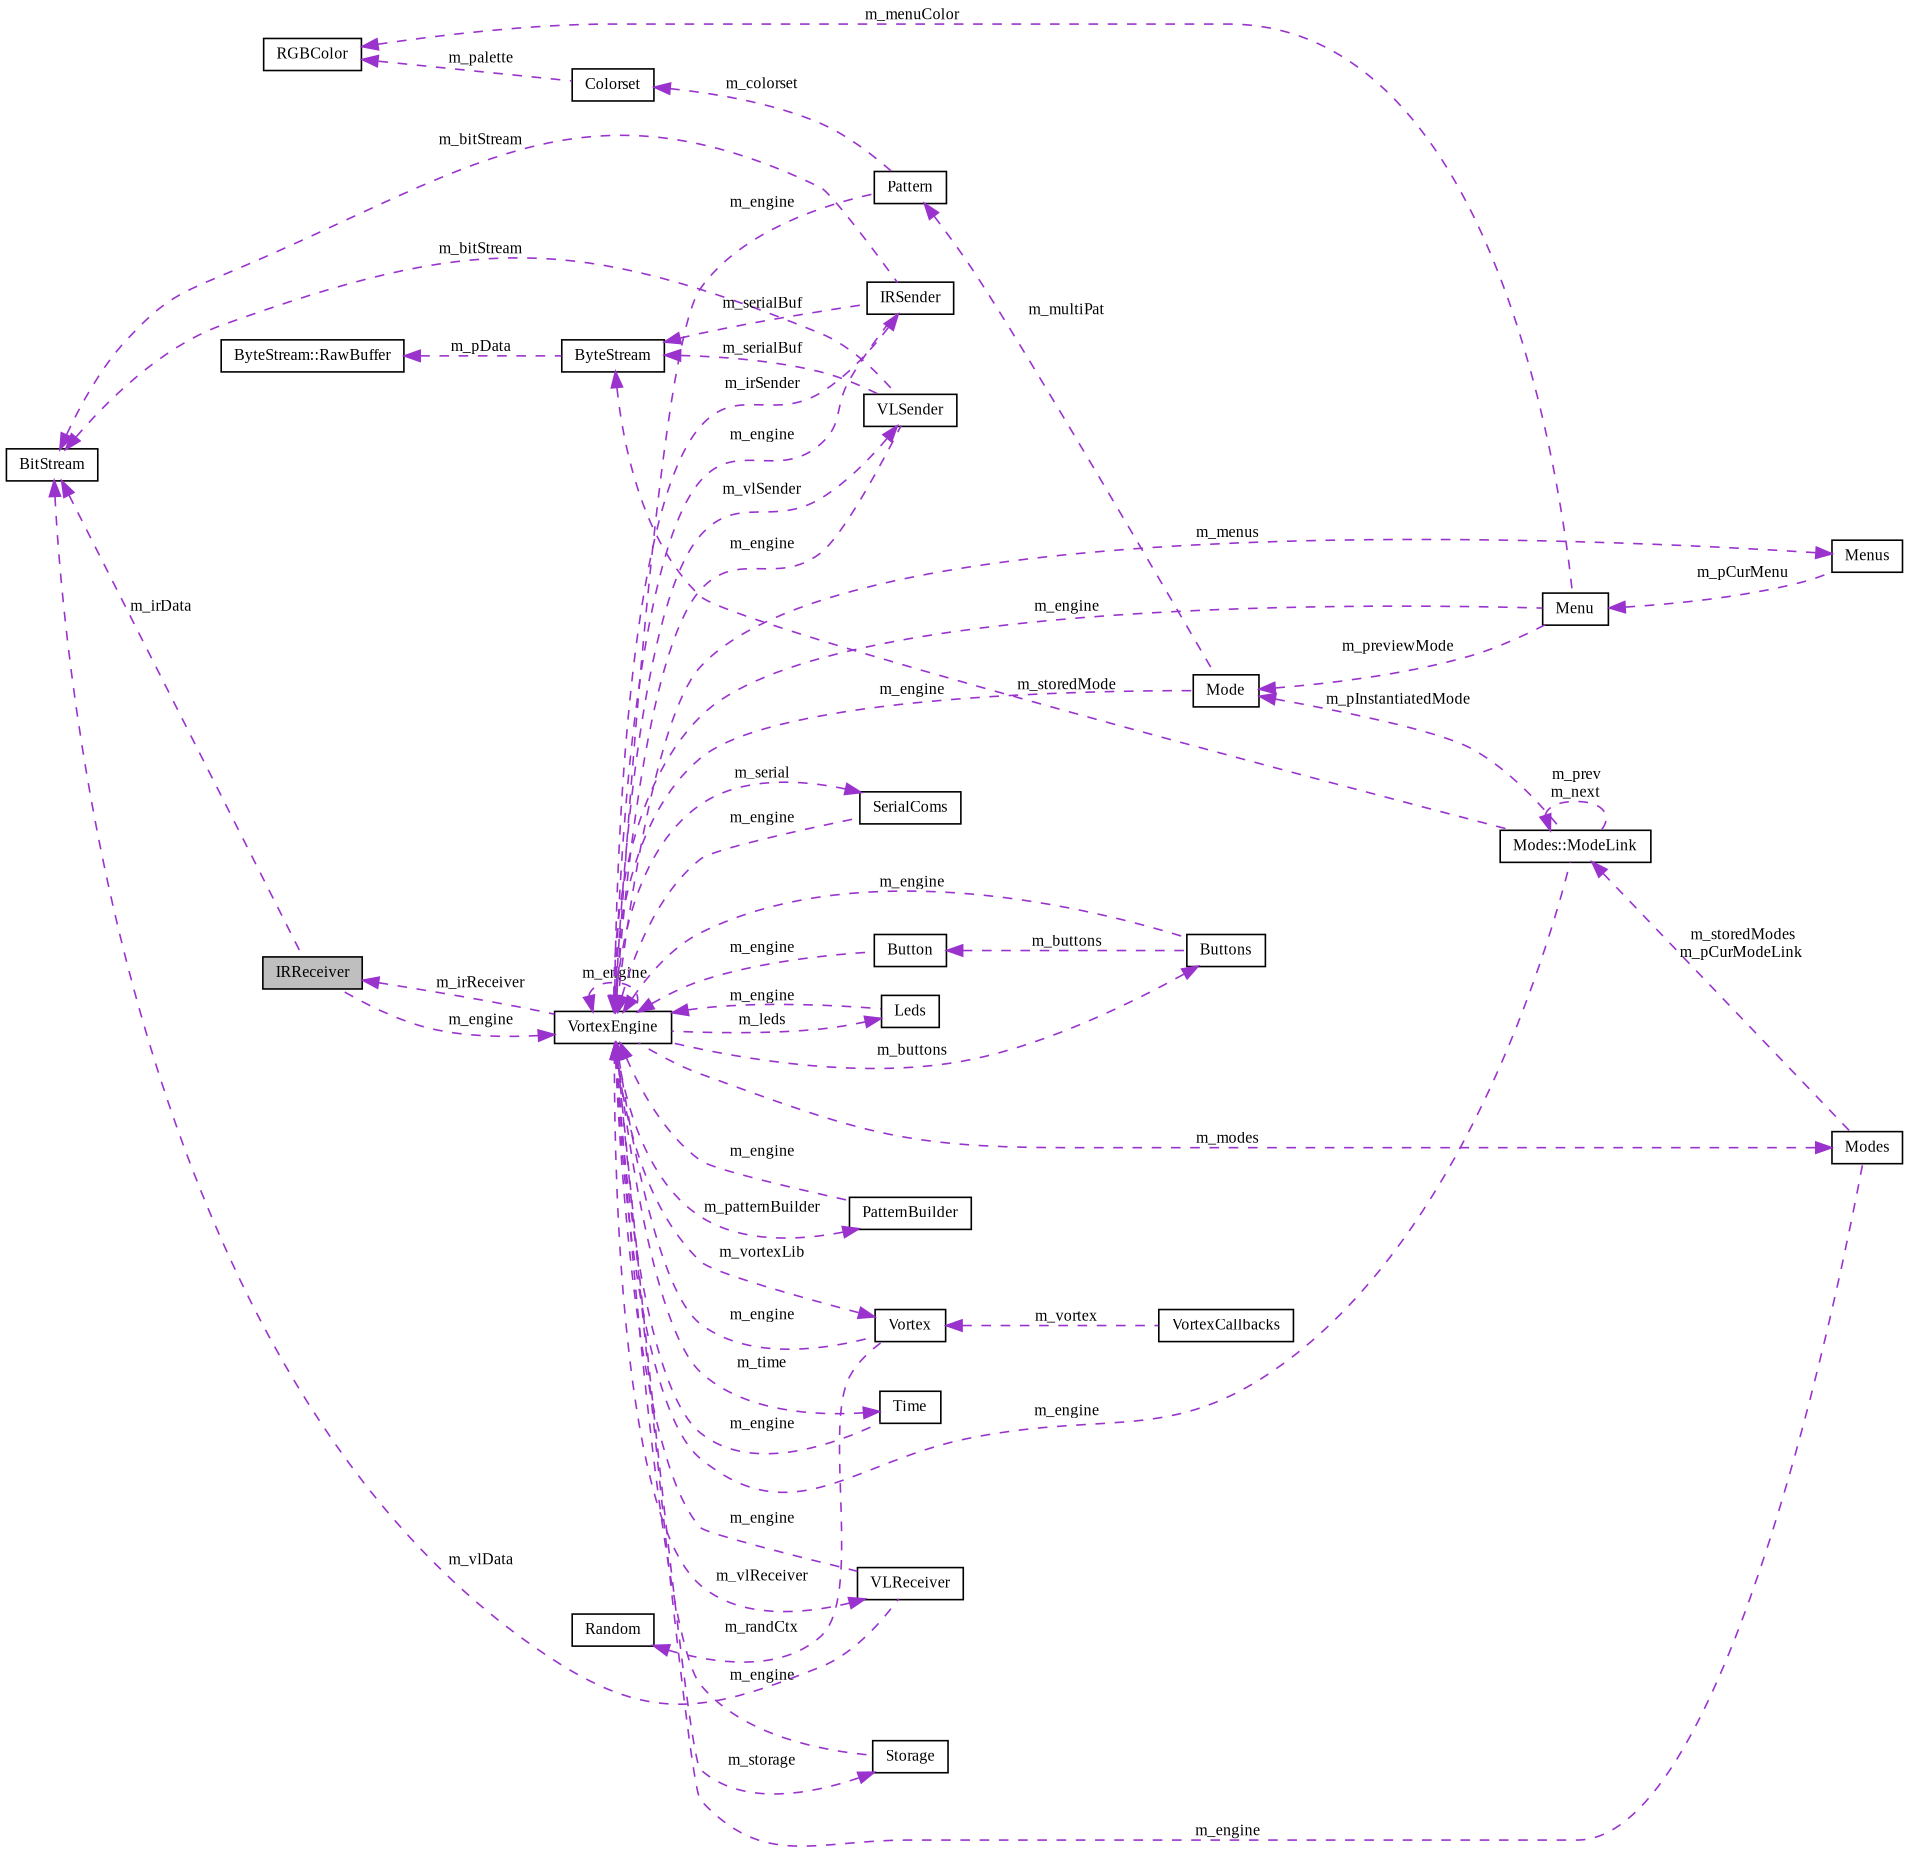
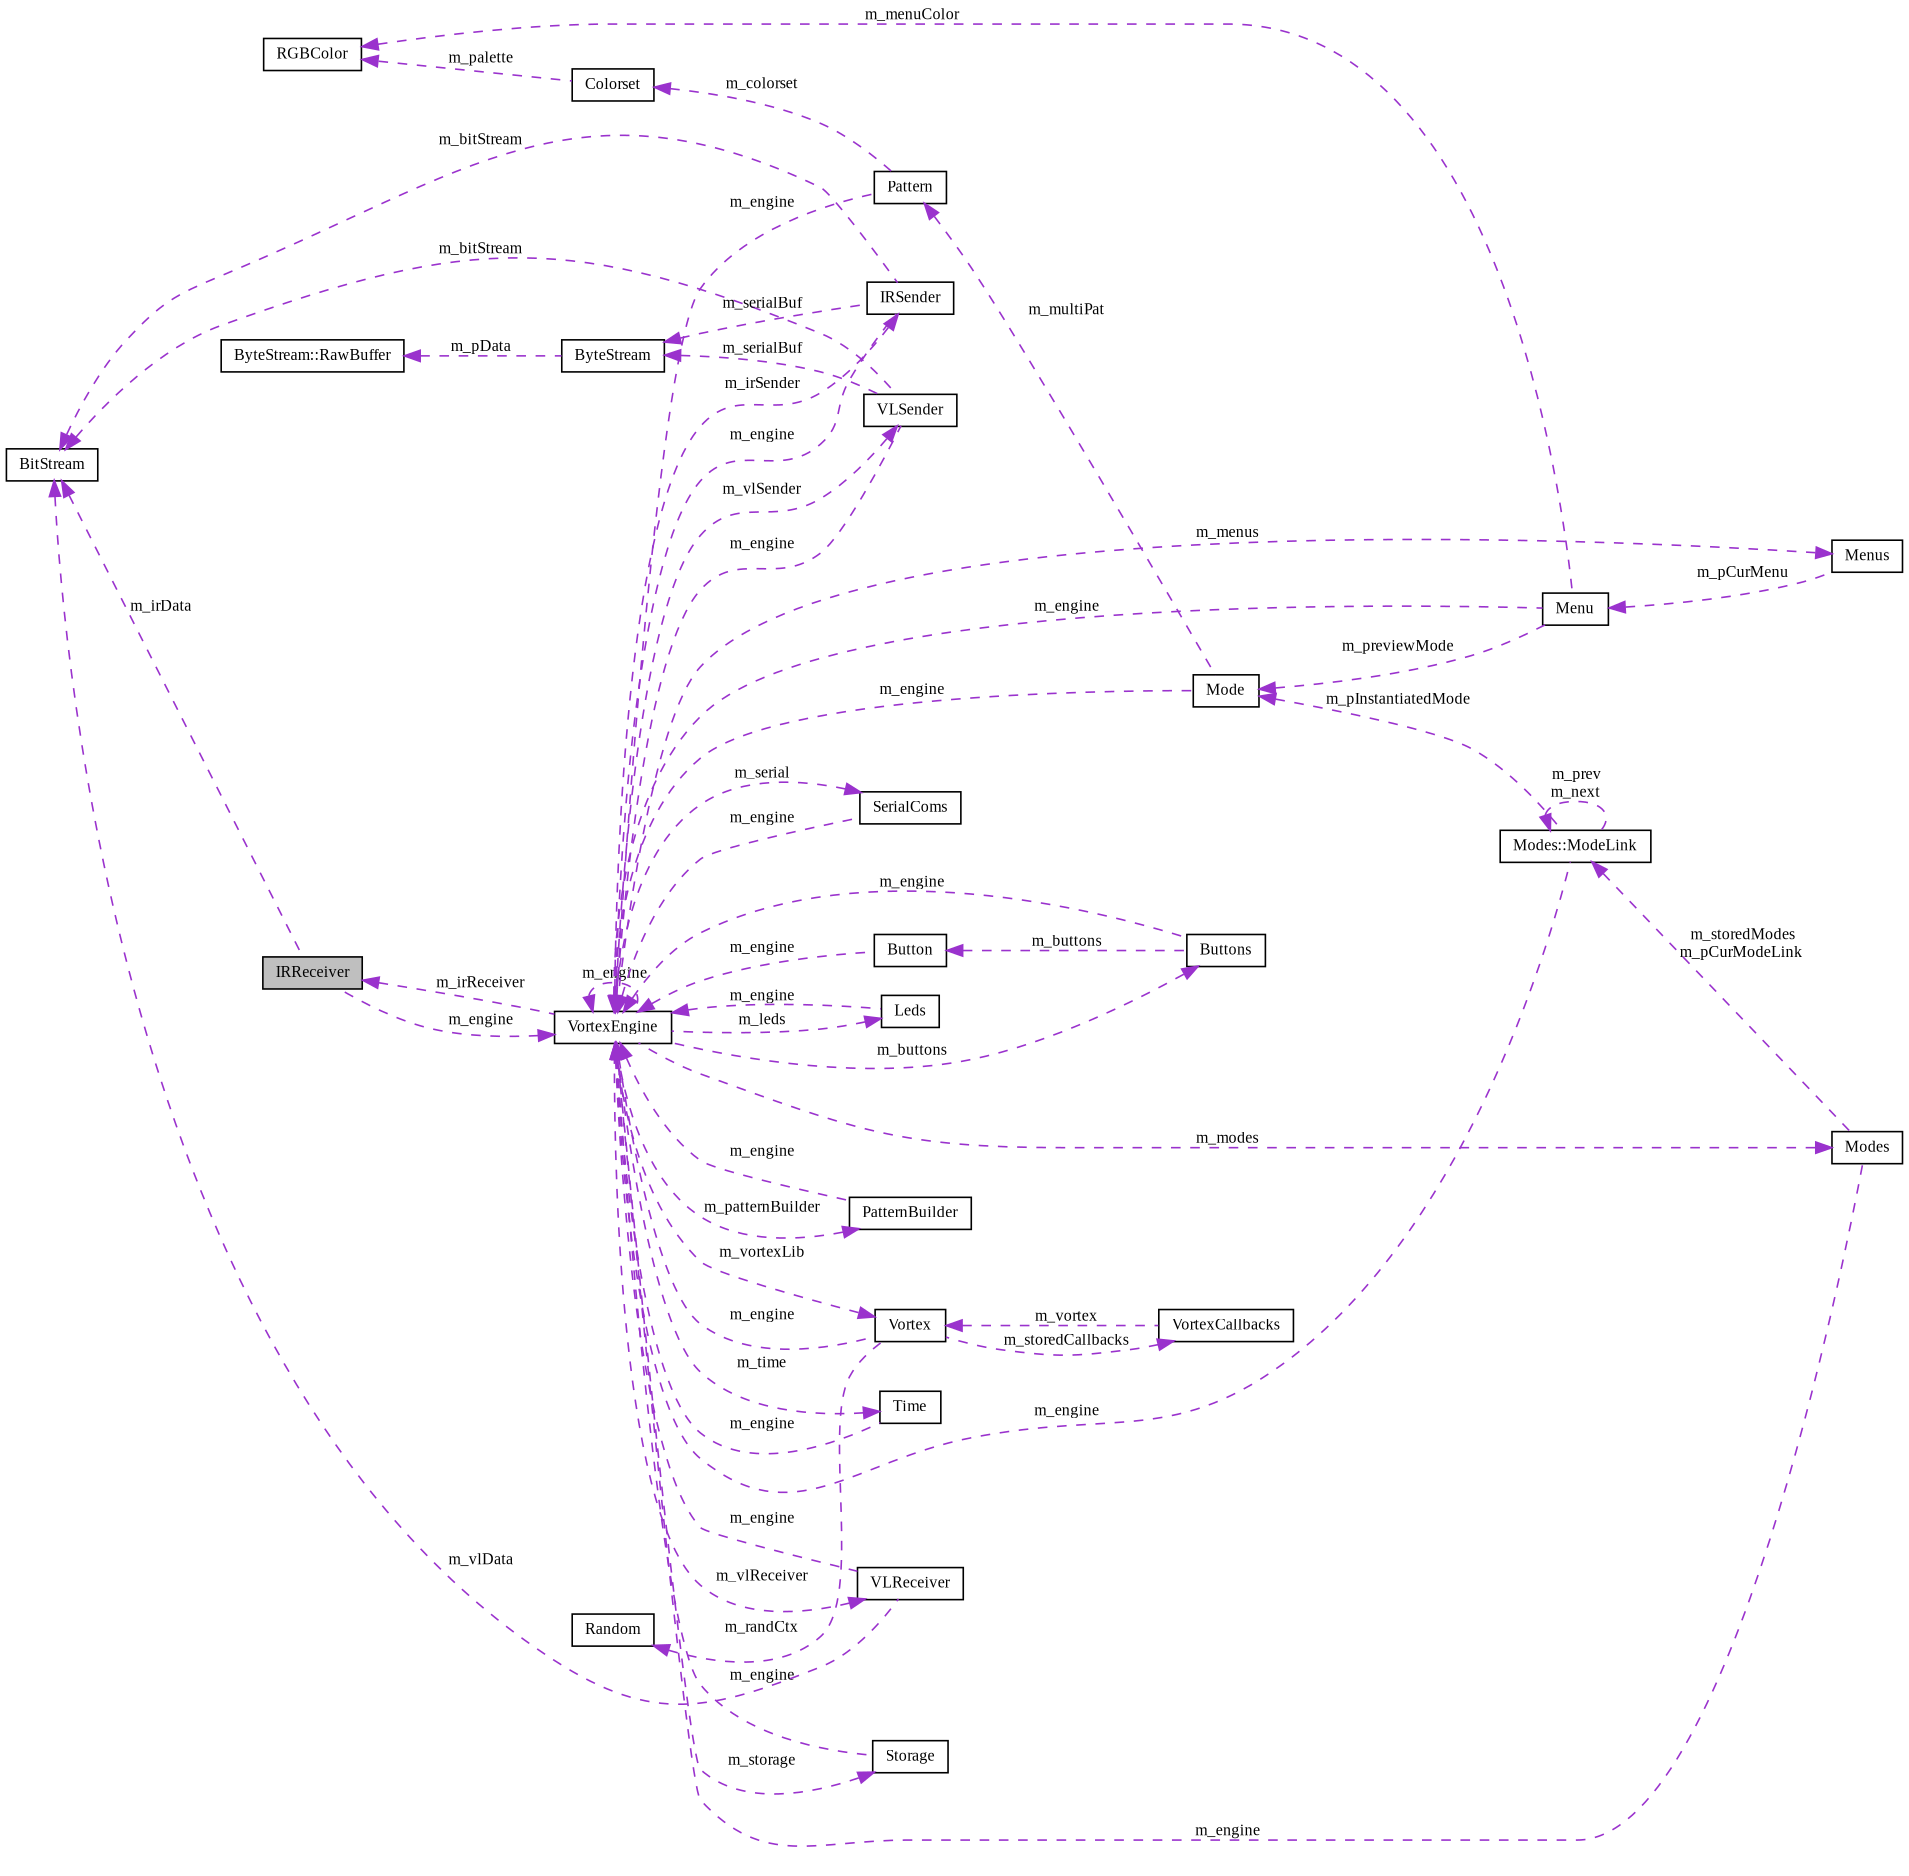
(969, 684) -> none
none -> (1052, 1355)
